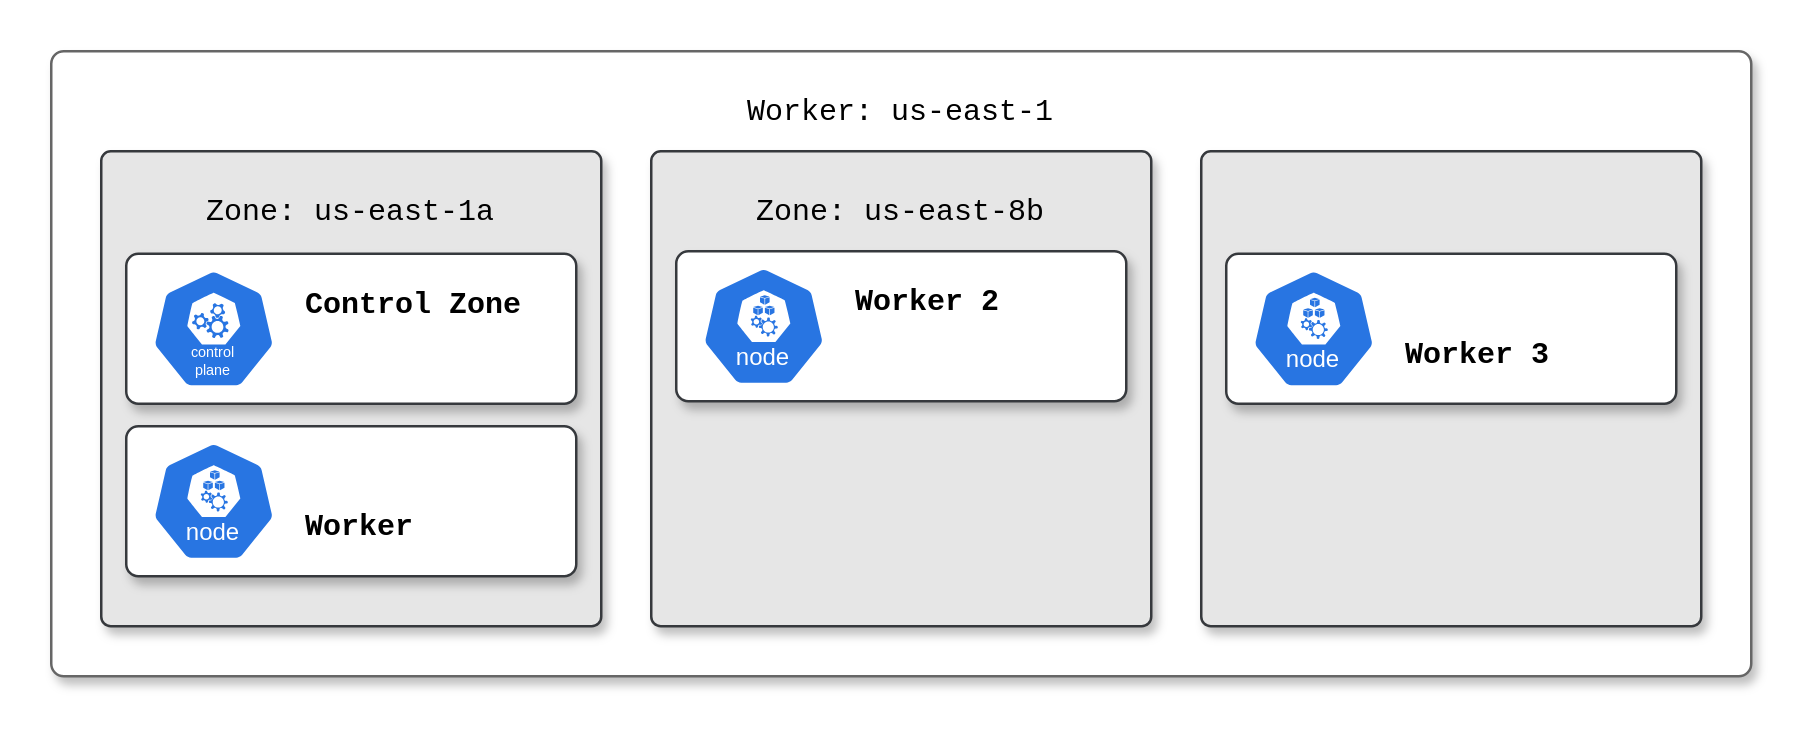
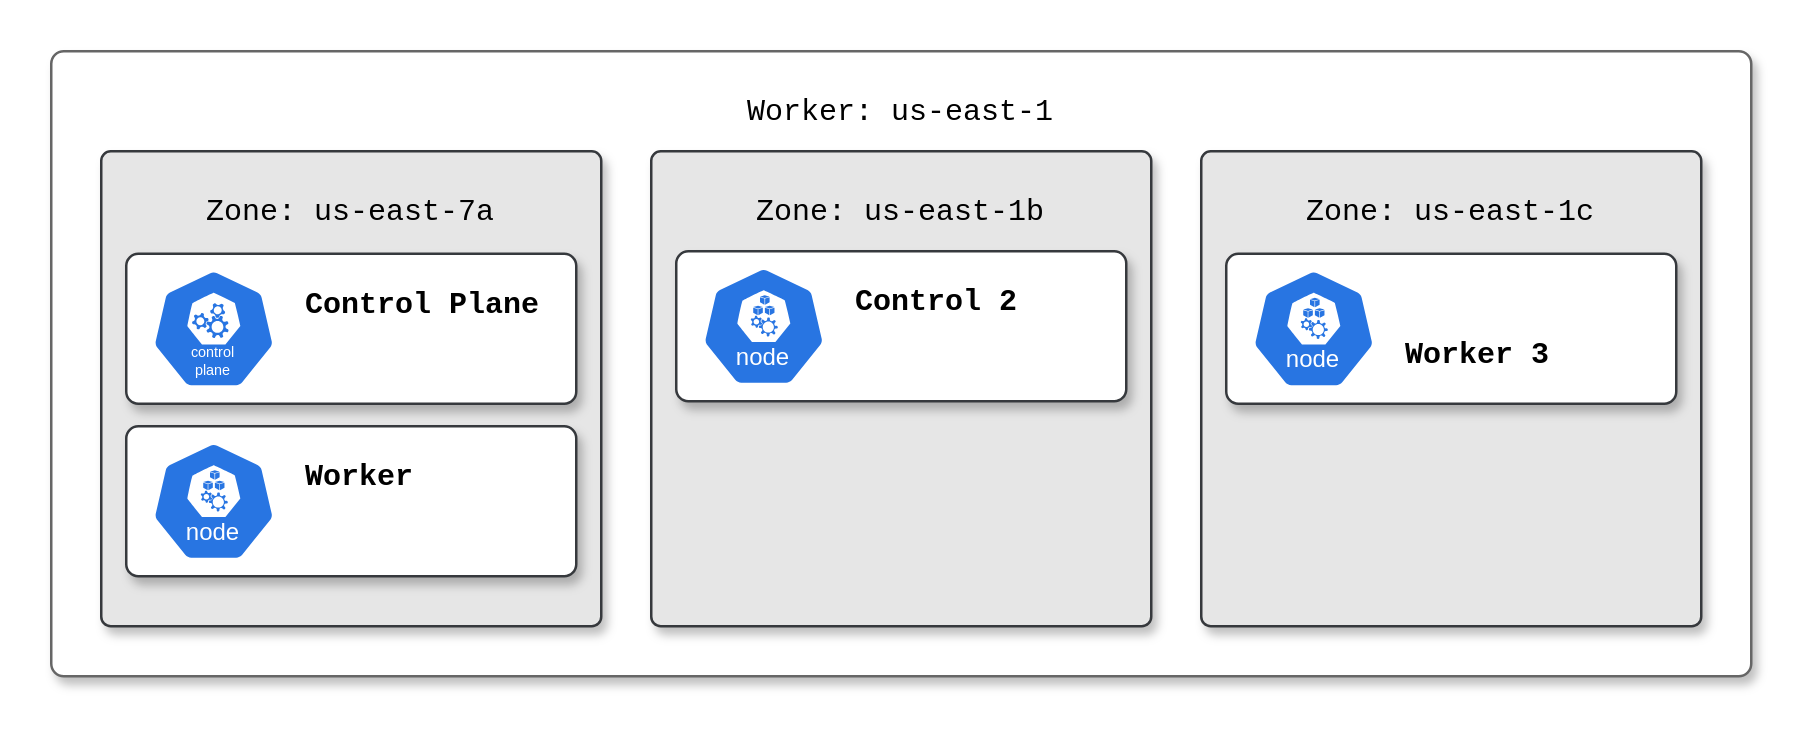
(351, 214) -> (351, 214)
(901, 214) -> (901, 214)
none -> (1451, 214)
(920, 304) -> (924, 304)
(399, 306) -> (404, 306)
(426, 529) -> (426, 479)
